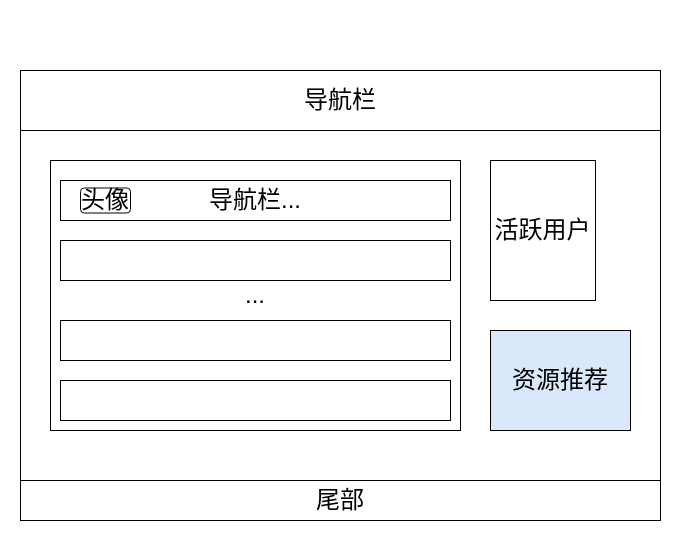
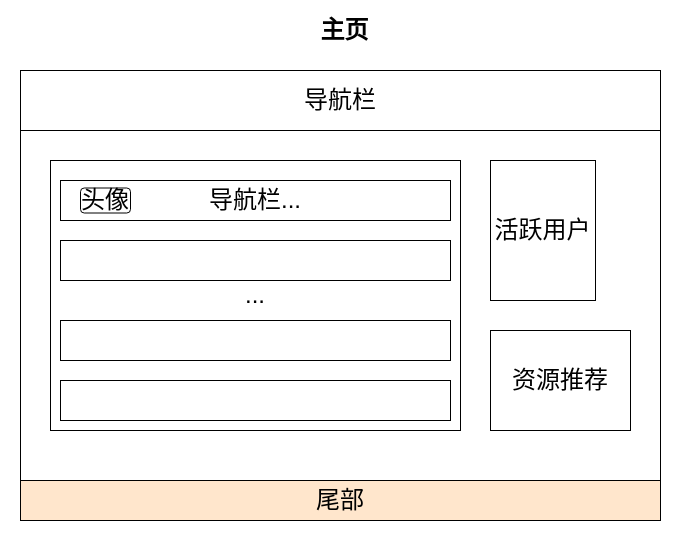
none -> (345, 31)
(561, 381) -> (561, 381)
(341, 501) -> (341, 501)
